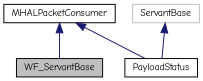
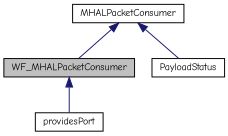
(166, 14) -> none
(60, 68) -> (69, 68)
none -> (69, 122)
